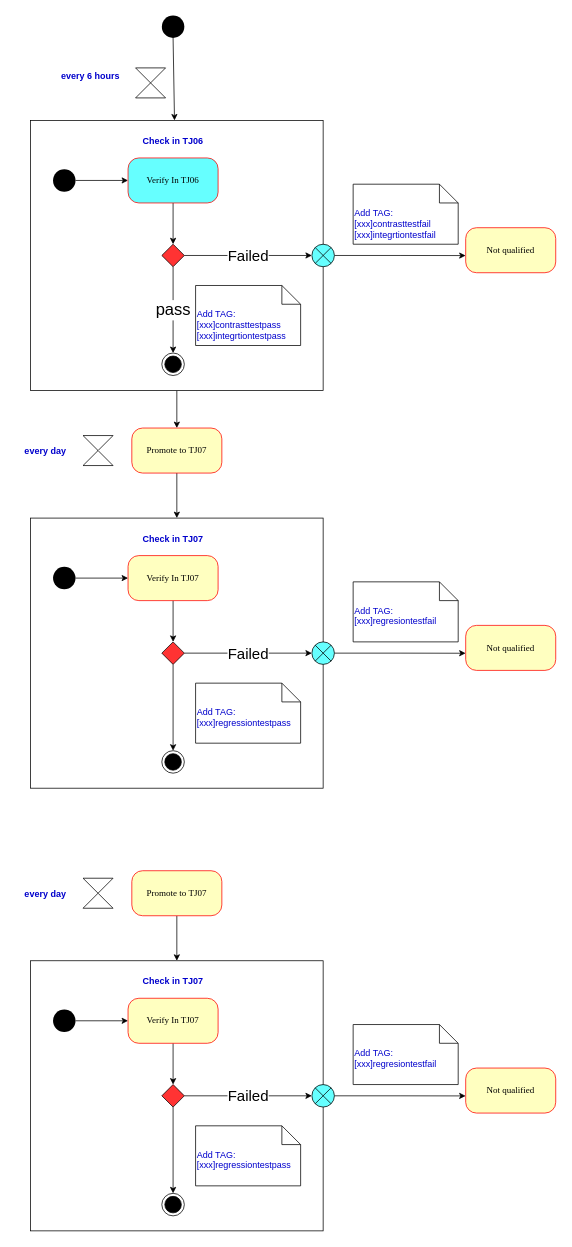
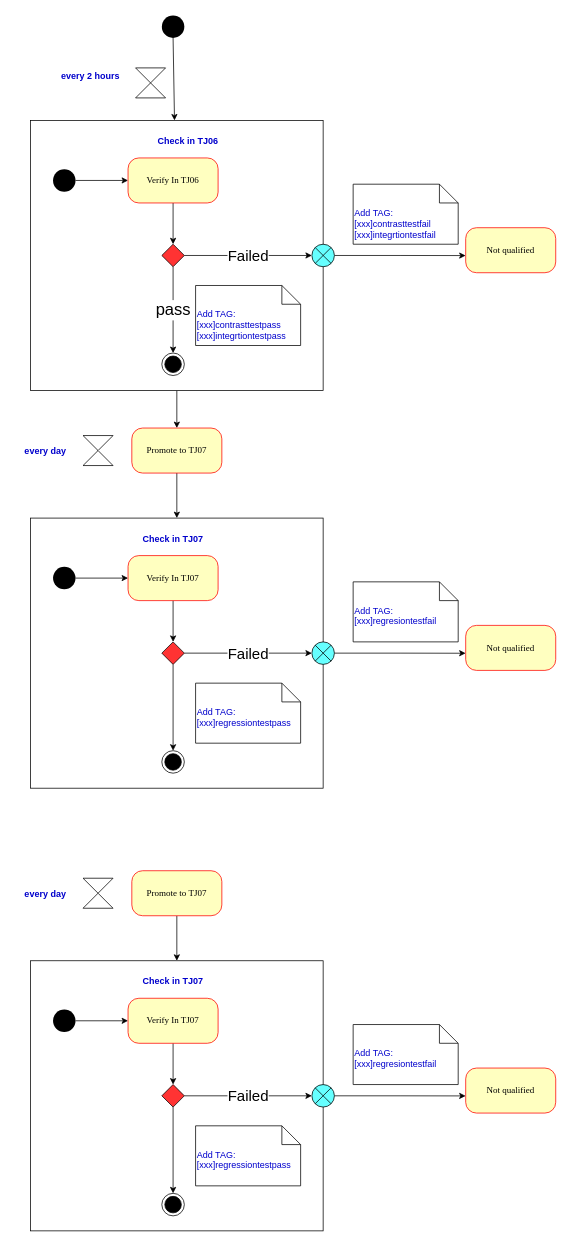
(90, 76) -> (90, 76)
(173, 141) -> (188, 141)
(173, 180) -> (173, 180)
